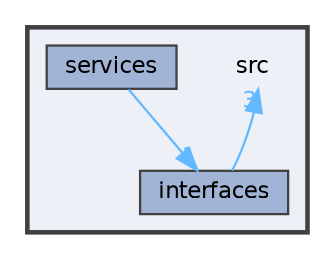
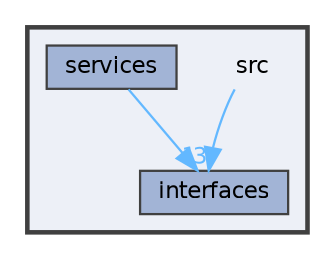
(245, 142) -> (222, 118)
